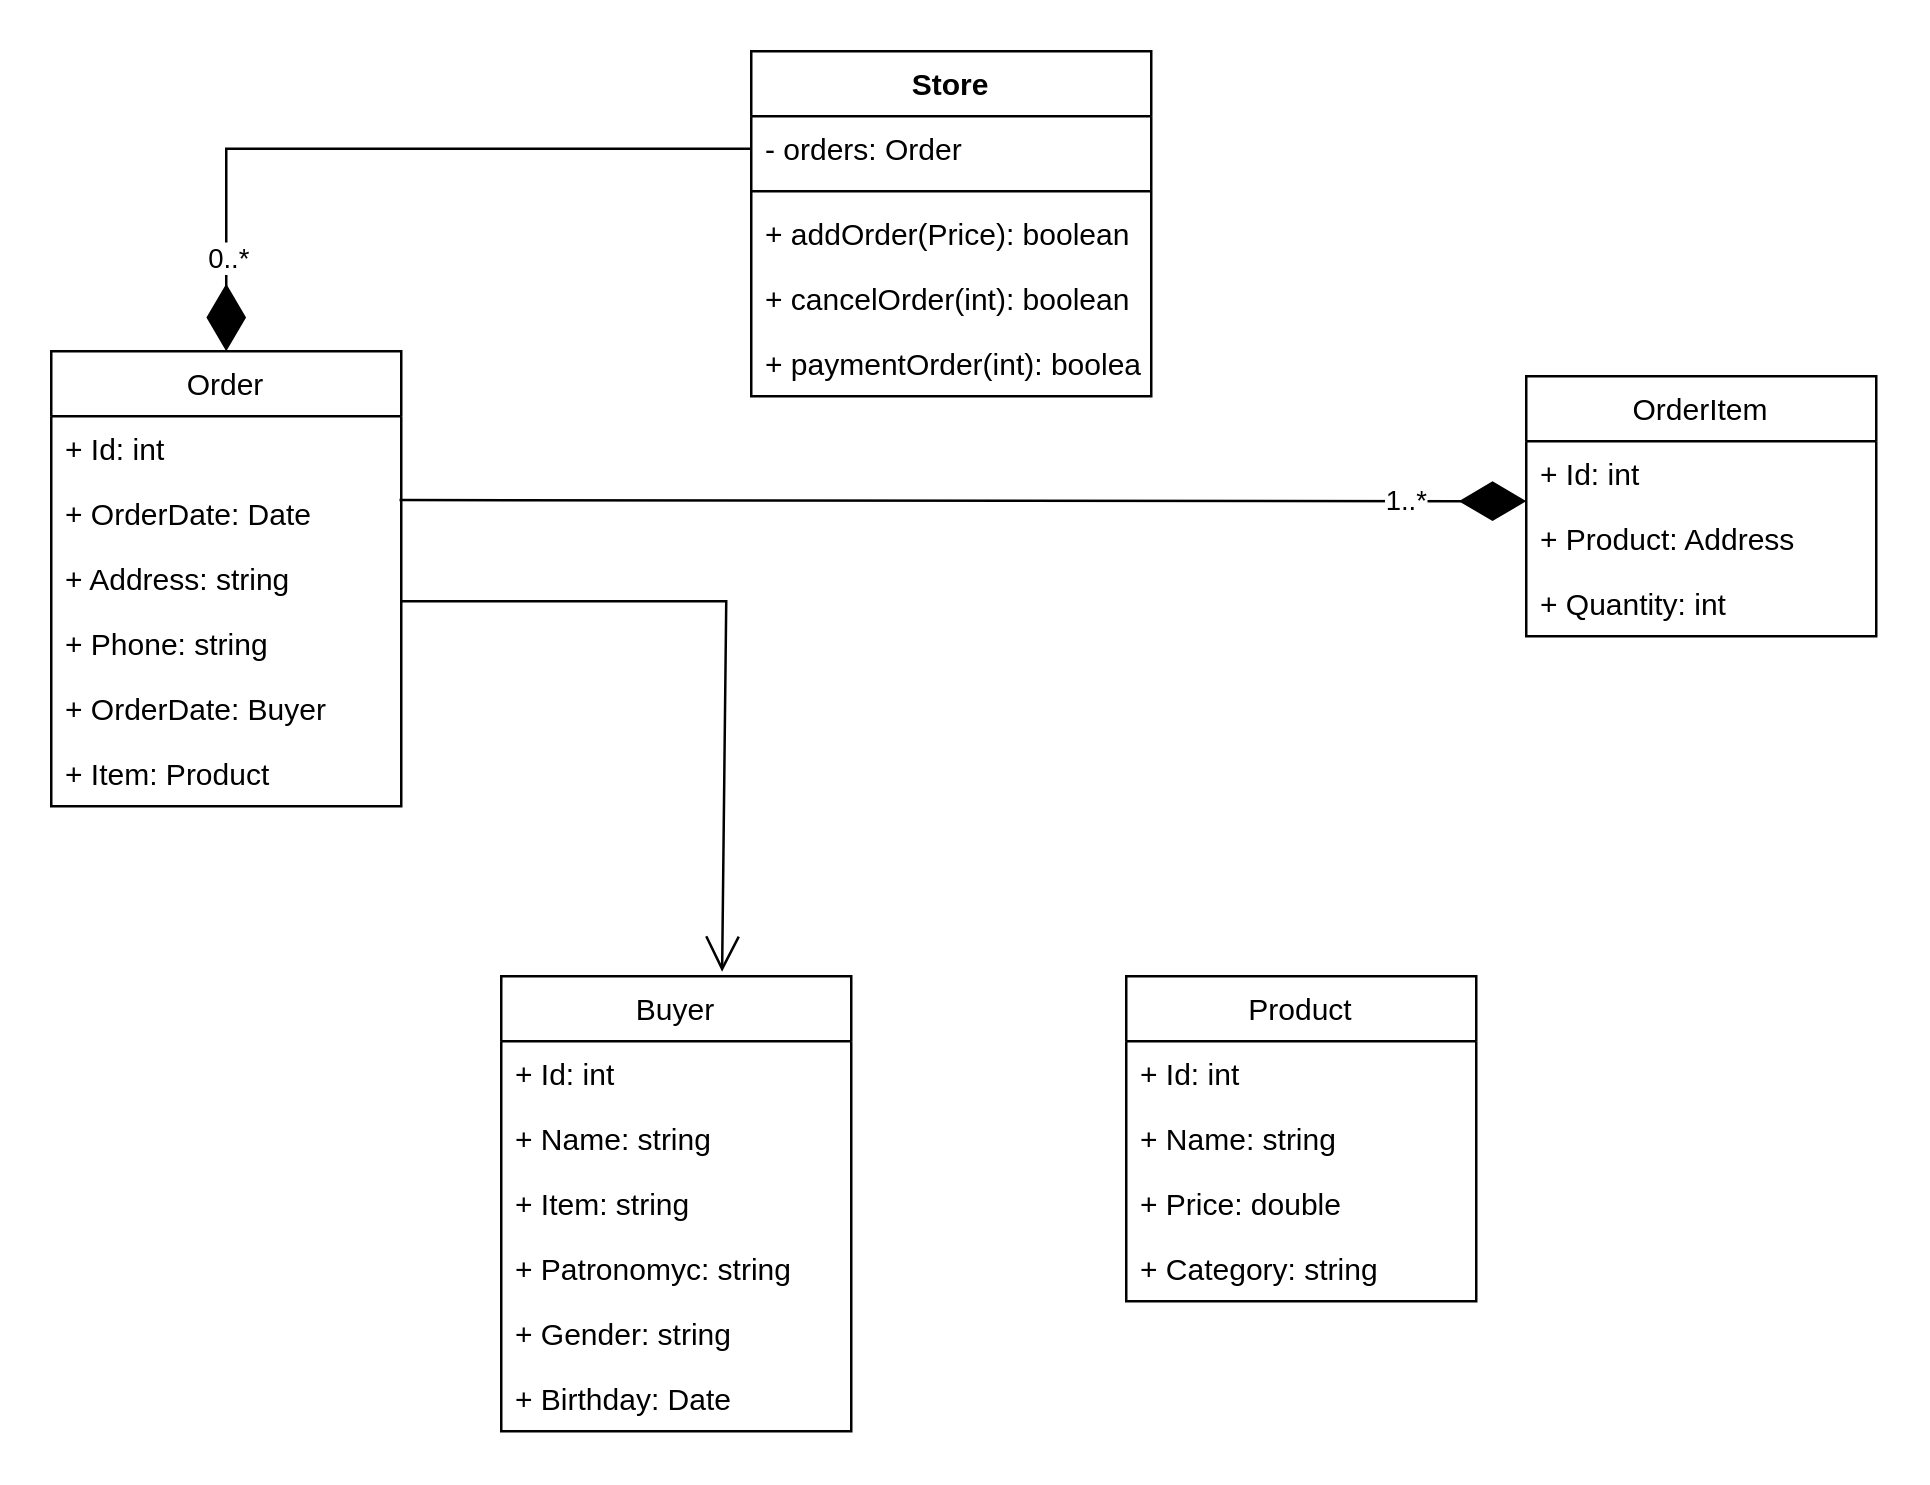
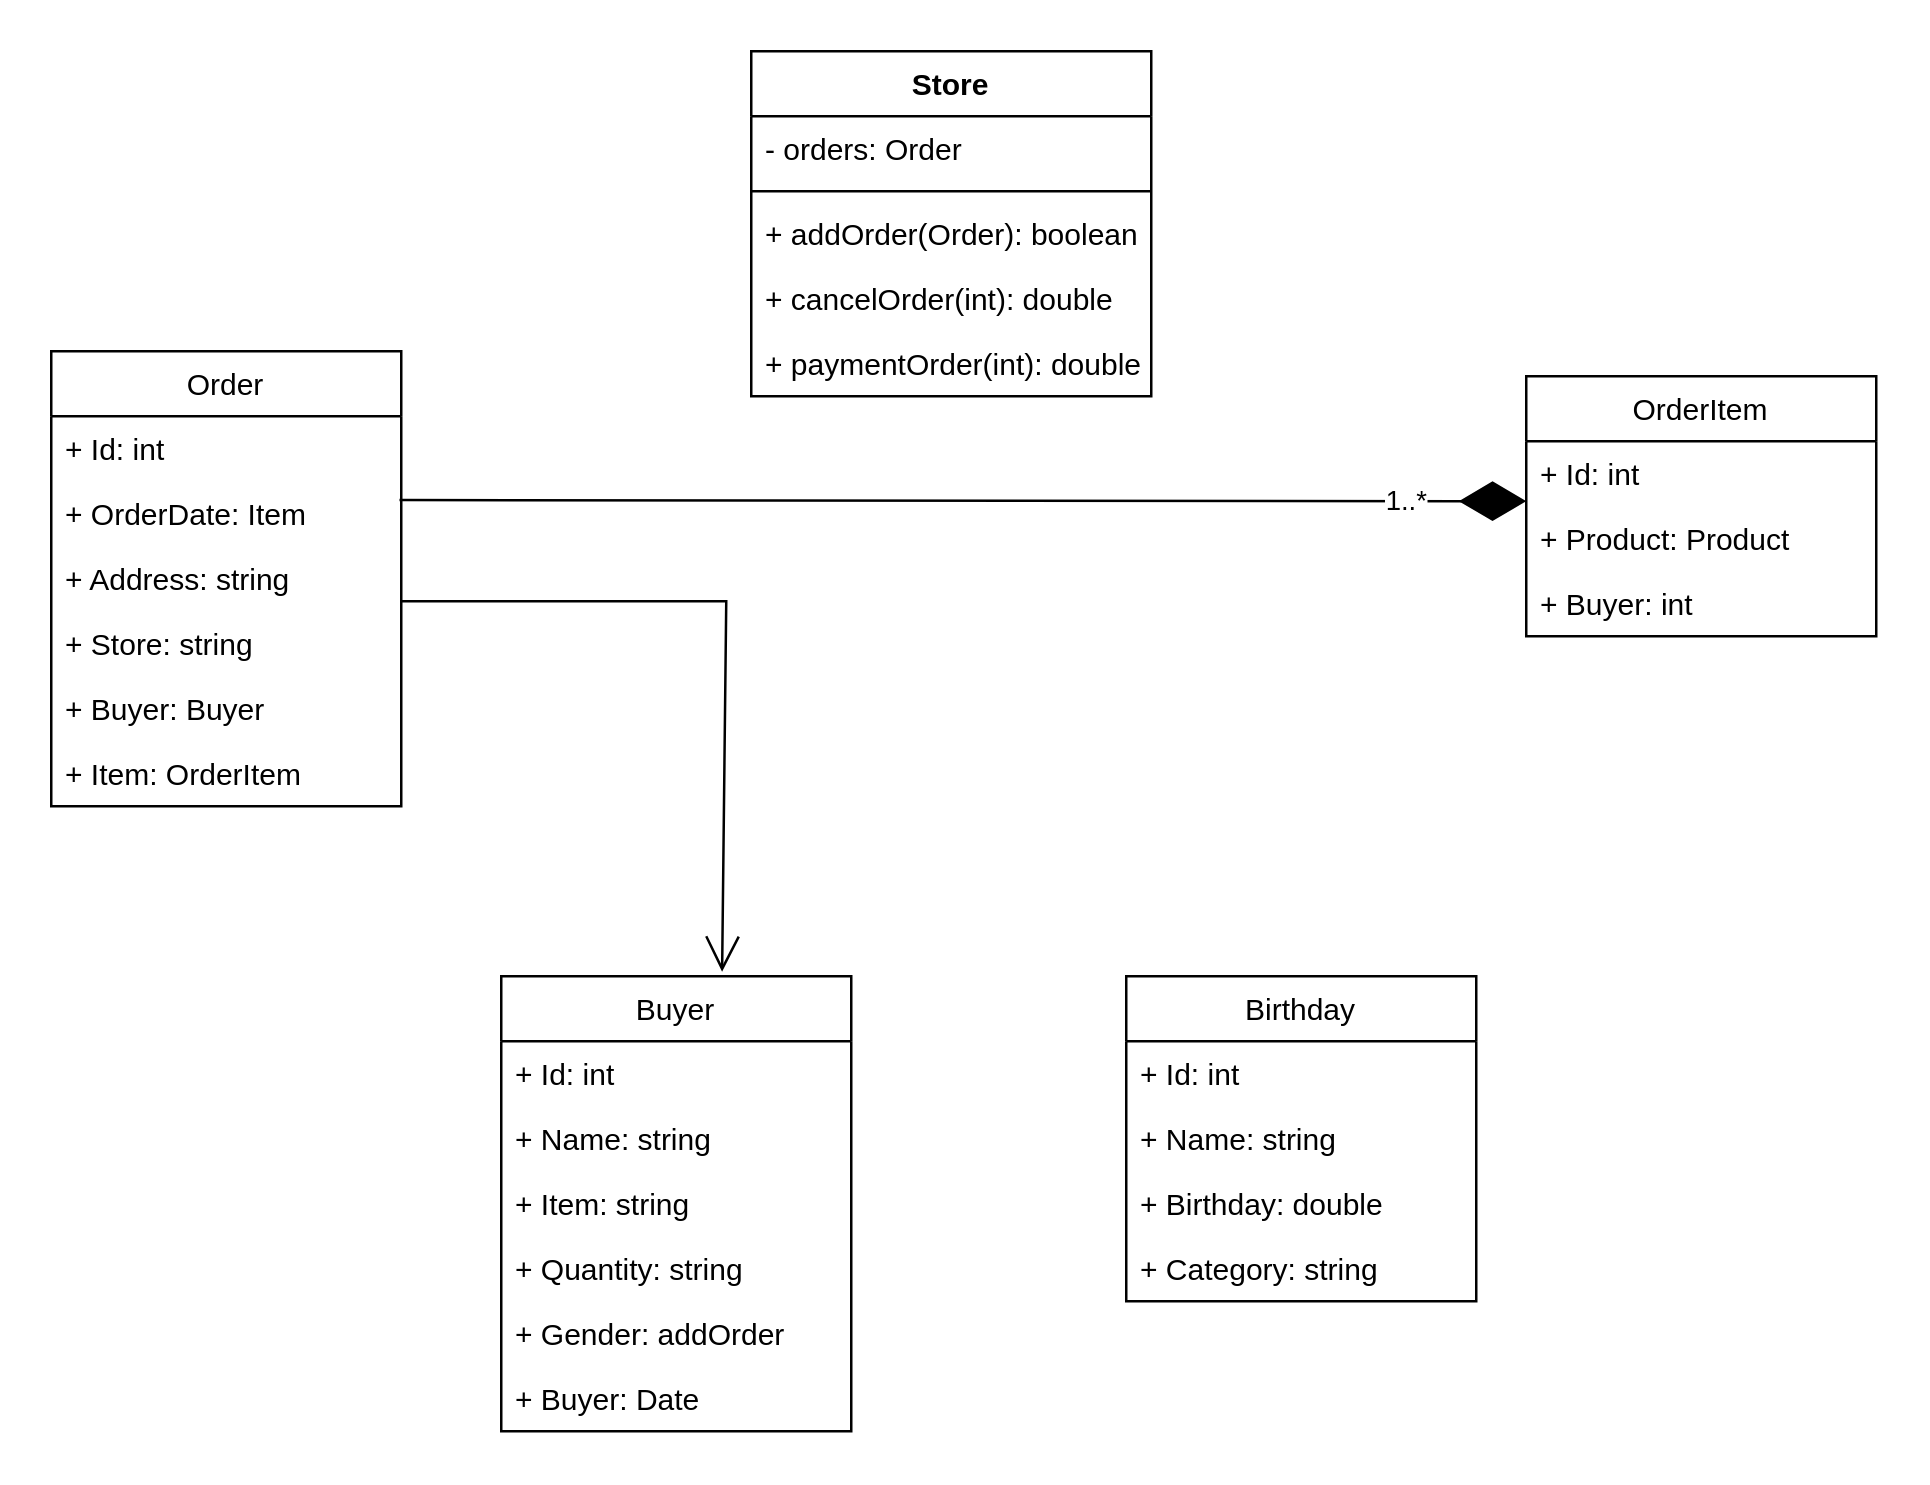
(440, 149) -> none
(964, 235) -> (968, 235)
(968, 300) -> (960, 300)
(981, 365) -> (972, 365)
(196, 515) -> (196, 515)
(1680, 540) -> (1680, 540)
(1647, 605) -> (1625, 605)
(175, 645) -> (175, 645)
(205, 710) -> (171, 710)
(179, 775) -> (196, 775)
(1300, 1010) -> (1300, 1010)
(1247, 1205) -> (1272, 1205)
(667, 1270) -> (647, 1270)
(634, 1335) -> (655, 1335)
(634, 1400) -> (613, 1400)
